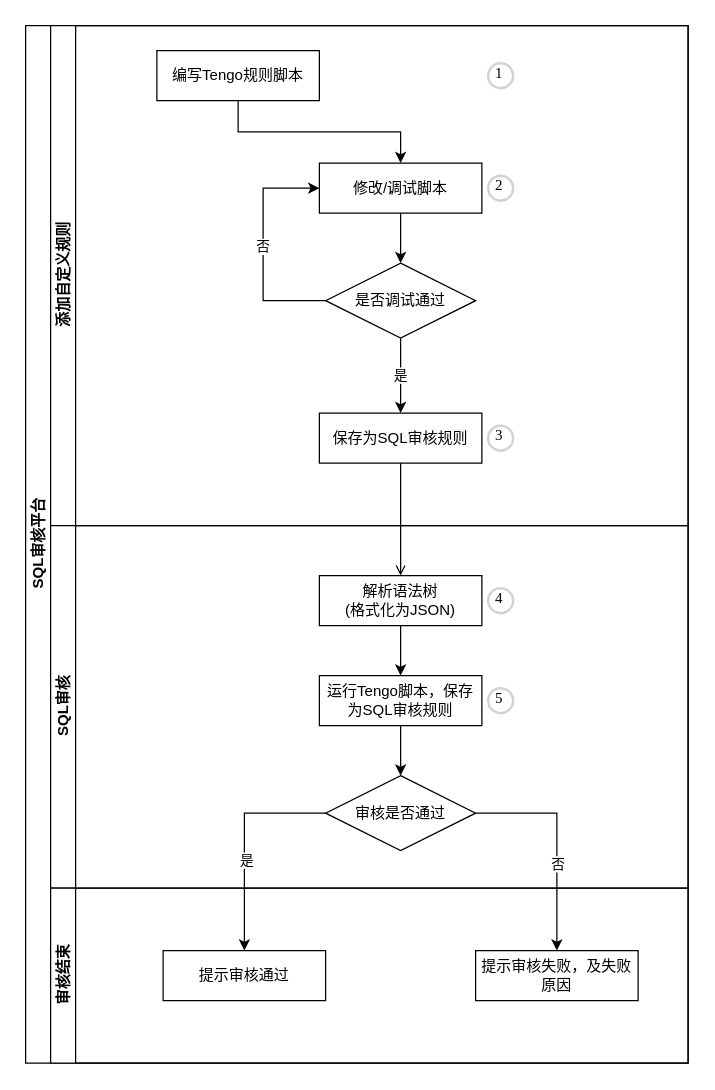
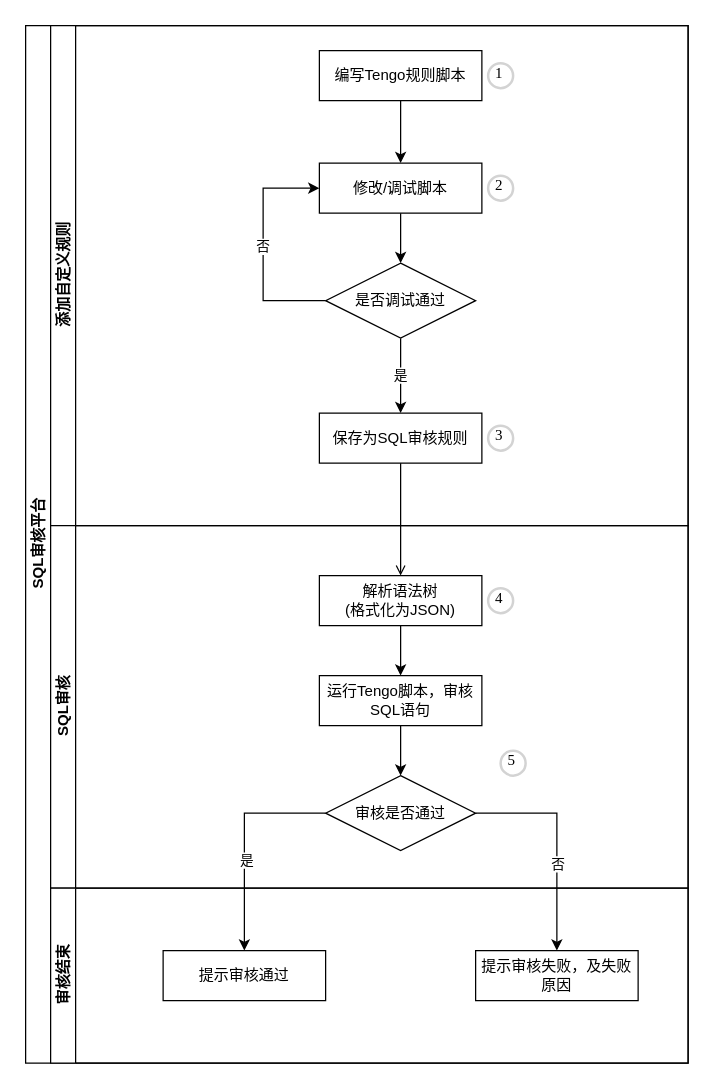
(238, 76) -> (401, 76)
(401, 701) -> (401, 701)
(501, 701) -> (513, 763)
